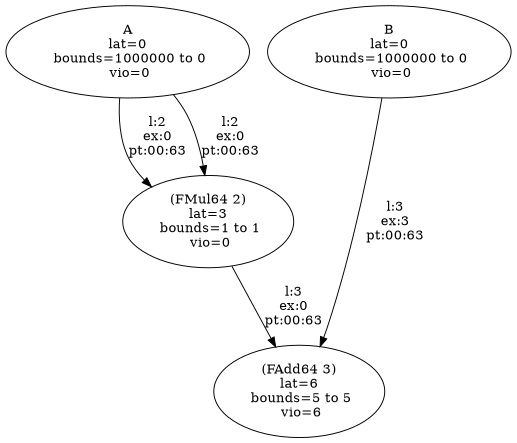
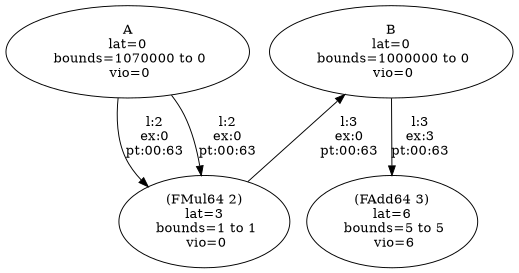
(128, 52) -> (128, 52)
(251, 302) -> (293, 141)
